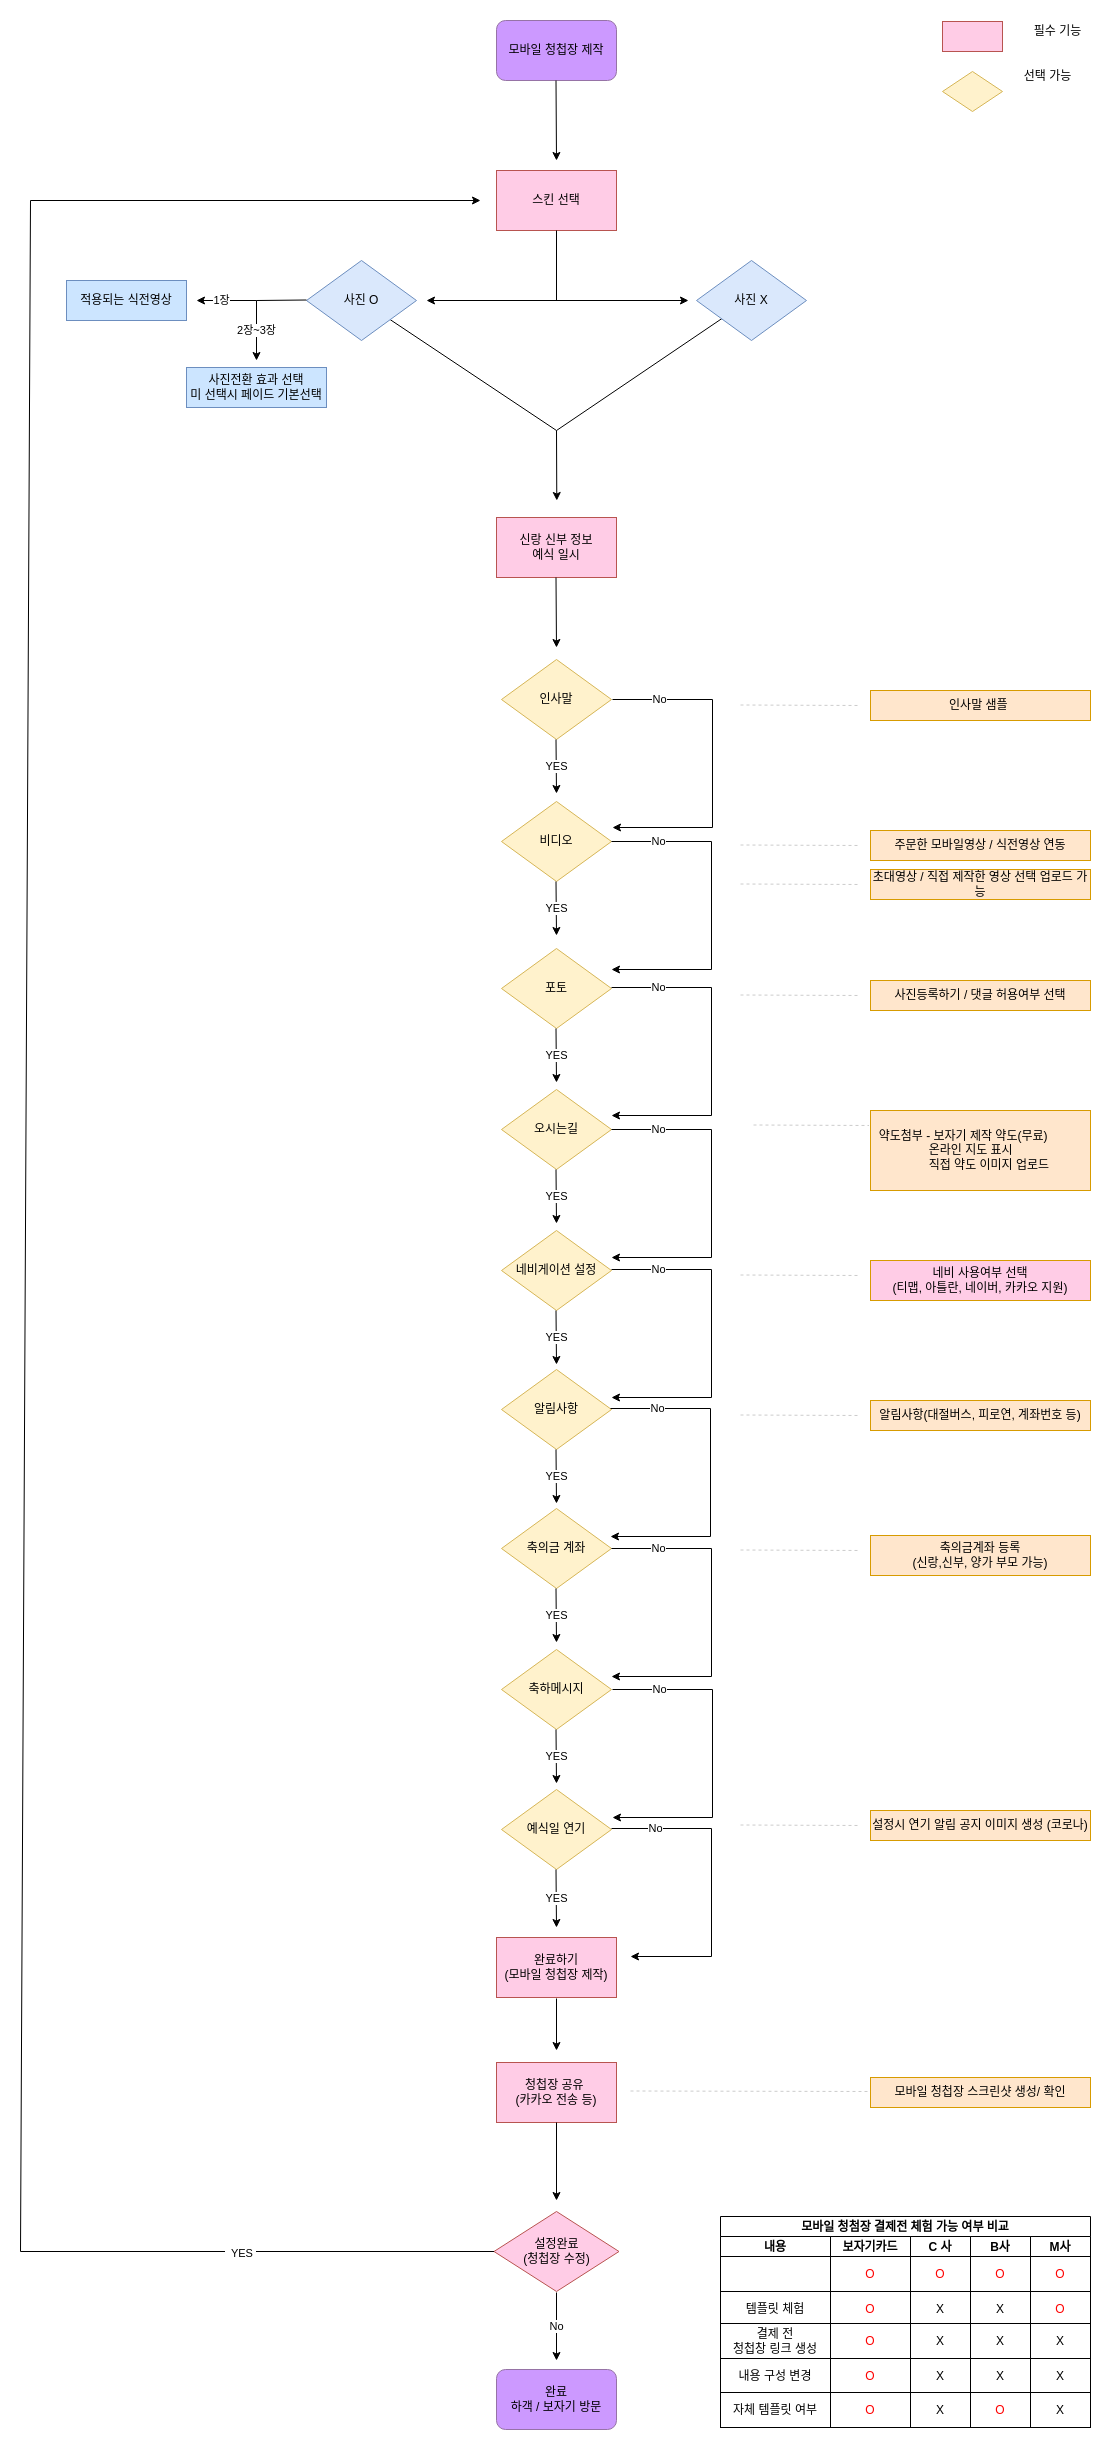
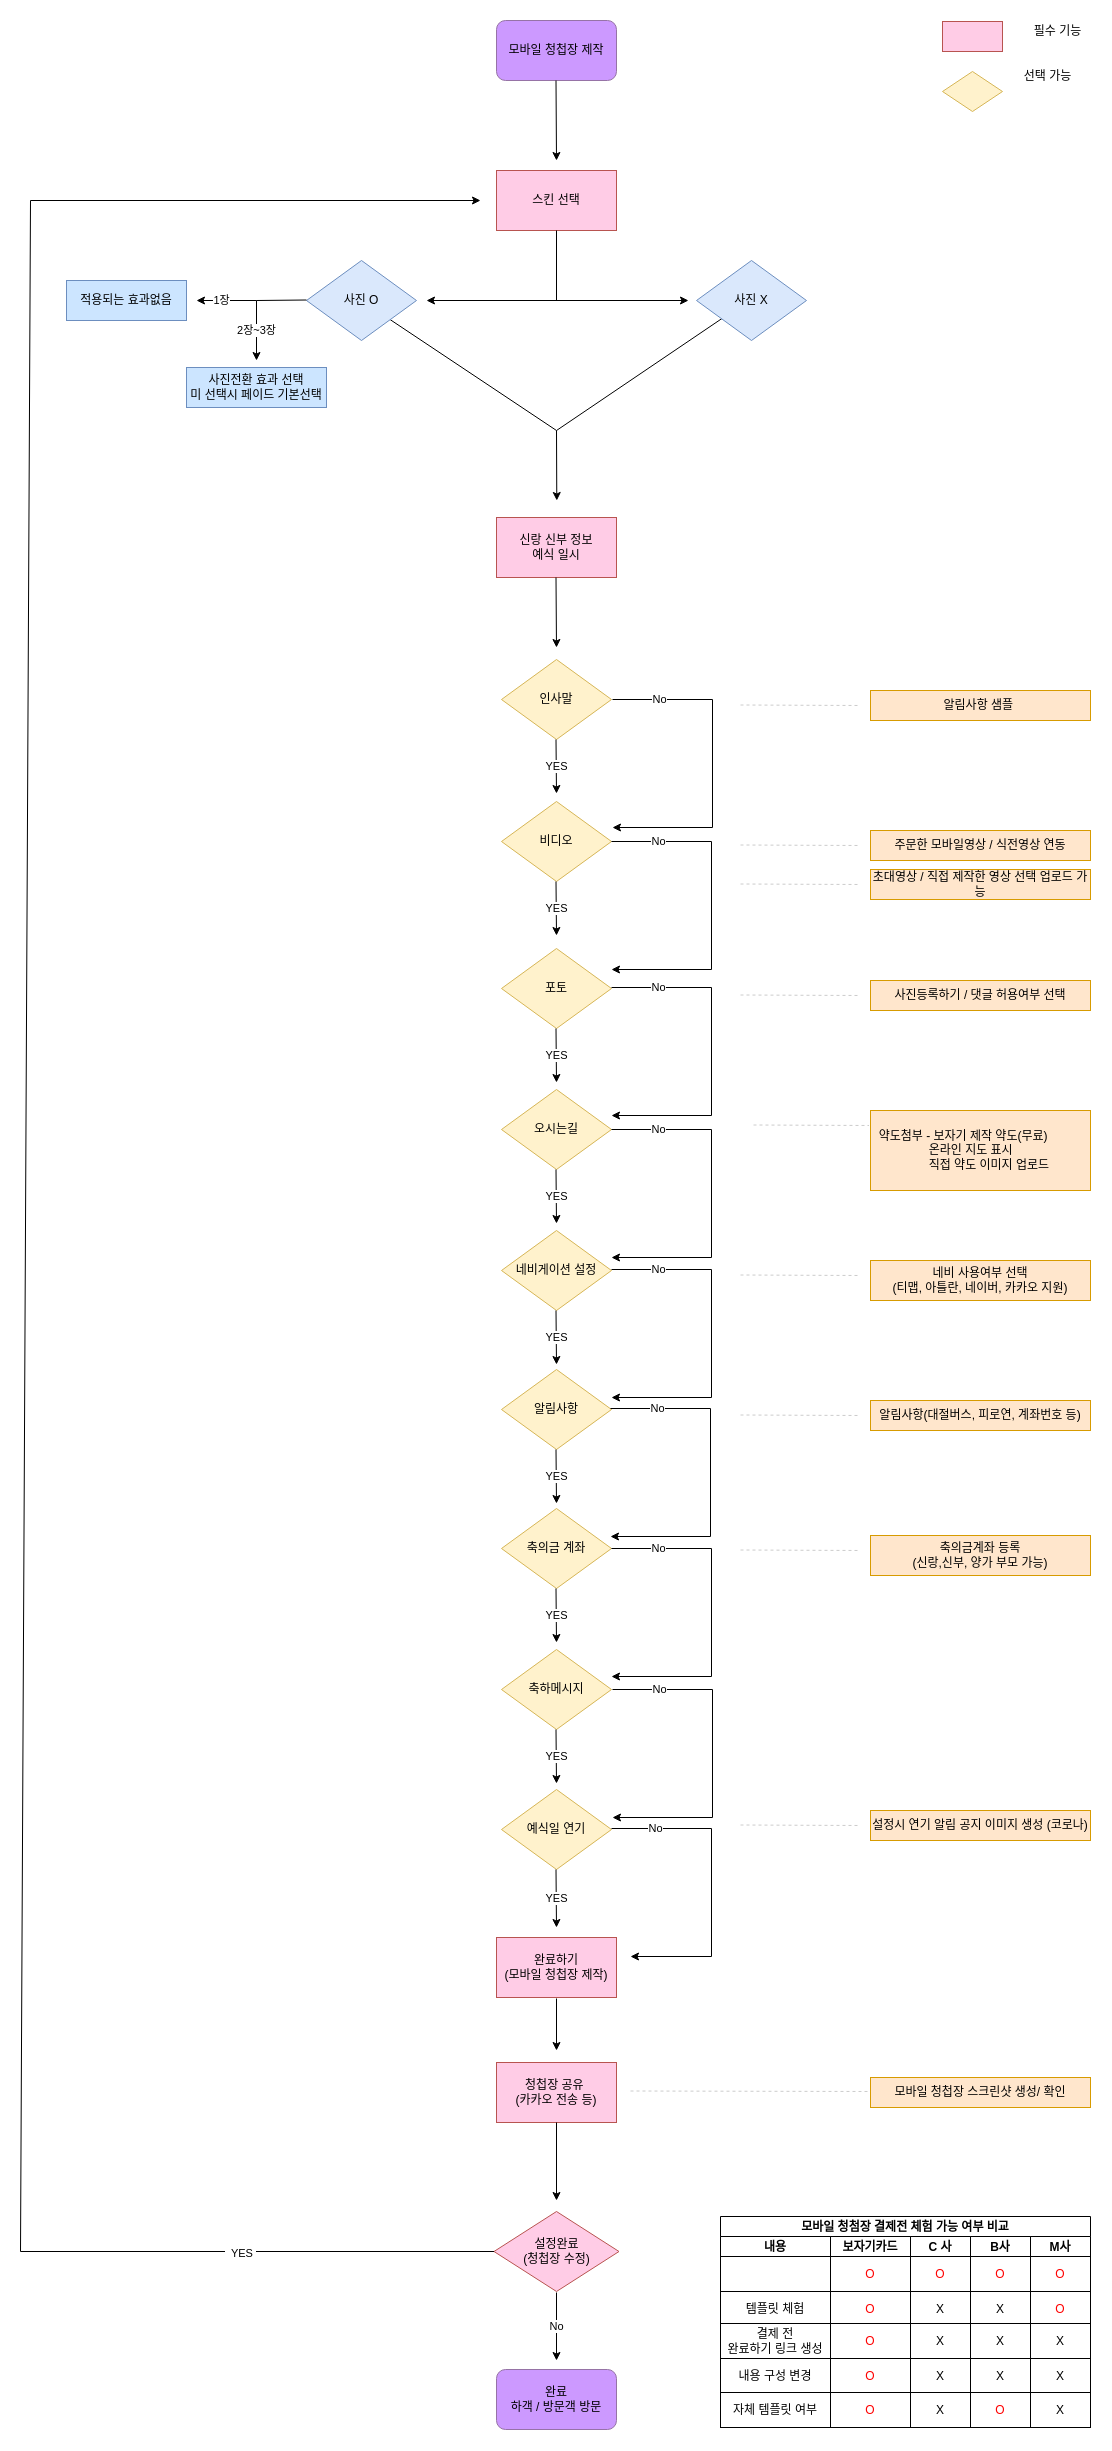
(127, 301) -> (127, 301)
(981, 706) -> (981, 706)
(981, 1281) -> (981, 1281)
(776, 2342) -> (776, 2342)
(557, 2400) -> (557, 2400)
